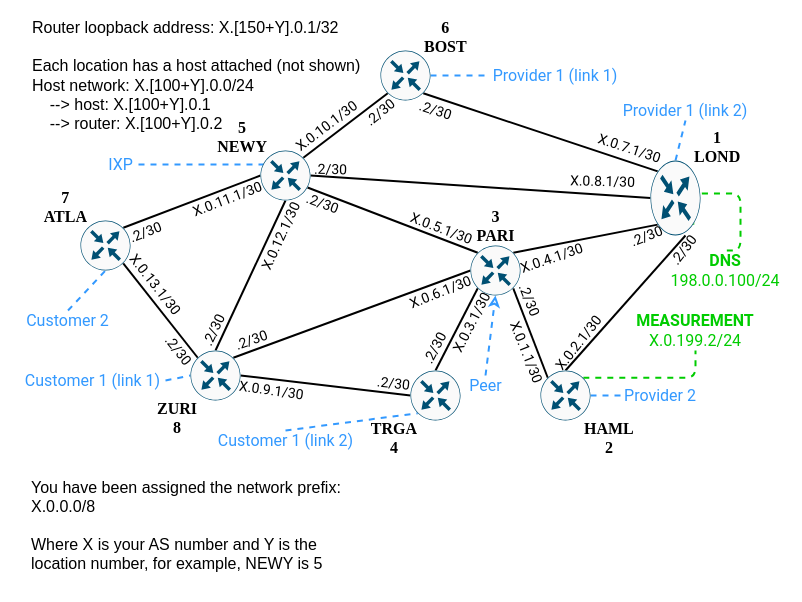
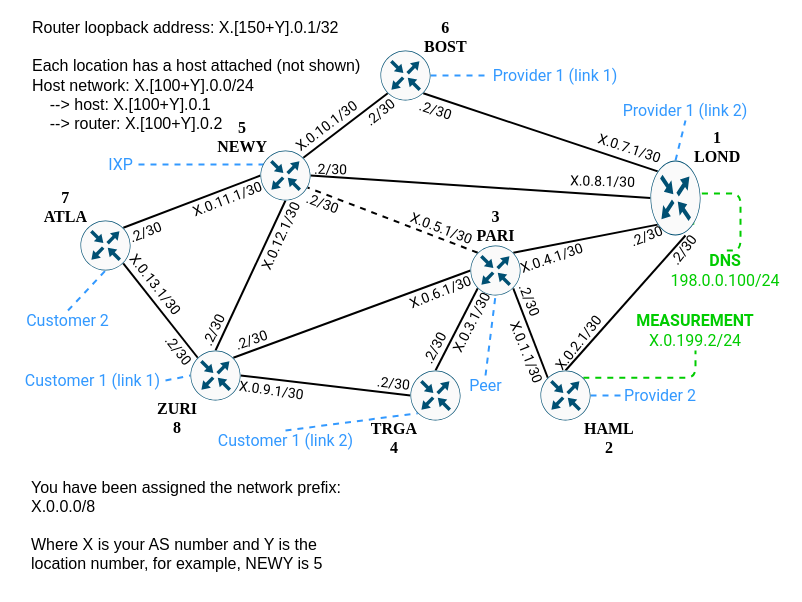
(391, 219) -> (391, 219)
(494, 306) -> (495, 302)
